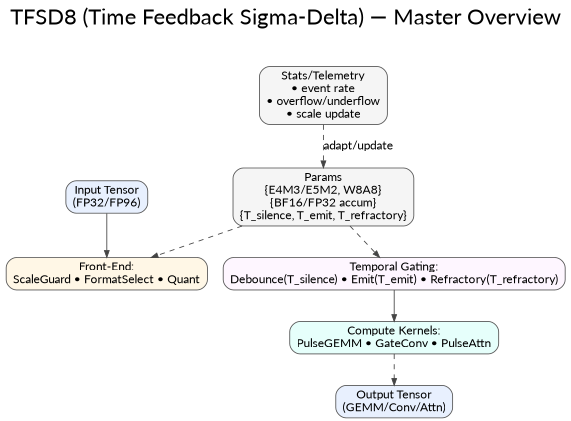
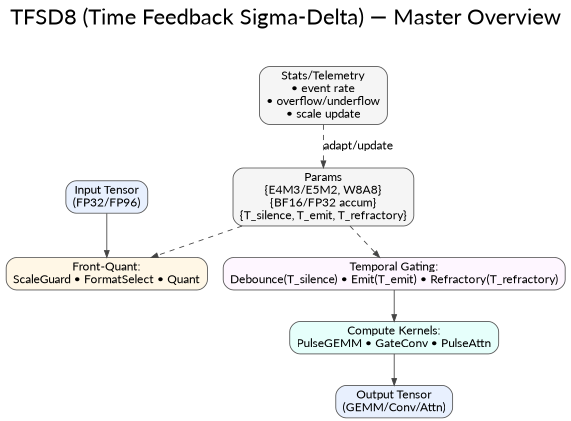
(107, 274) -> (107, 274)
(394, 366) -> (394, 366)
